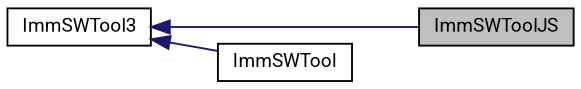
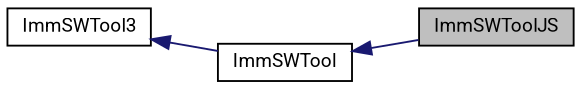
(294, 27) -> (395, 44)
